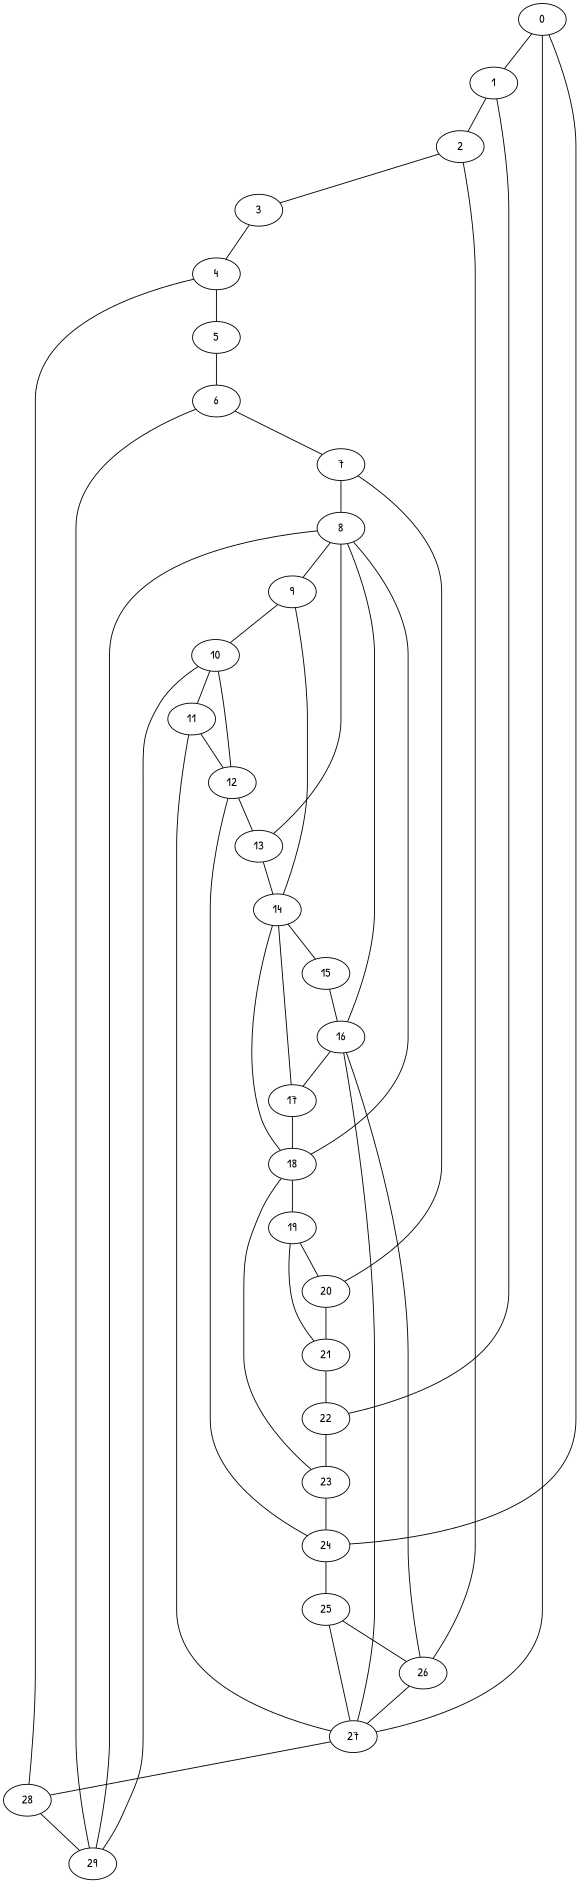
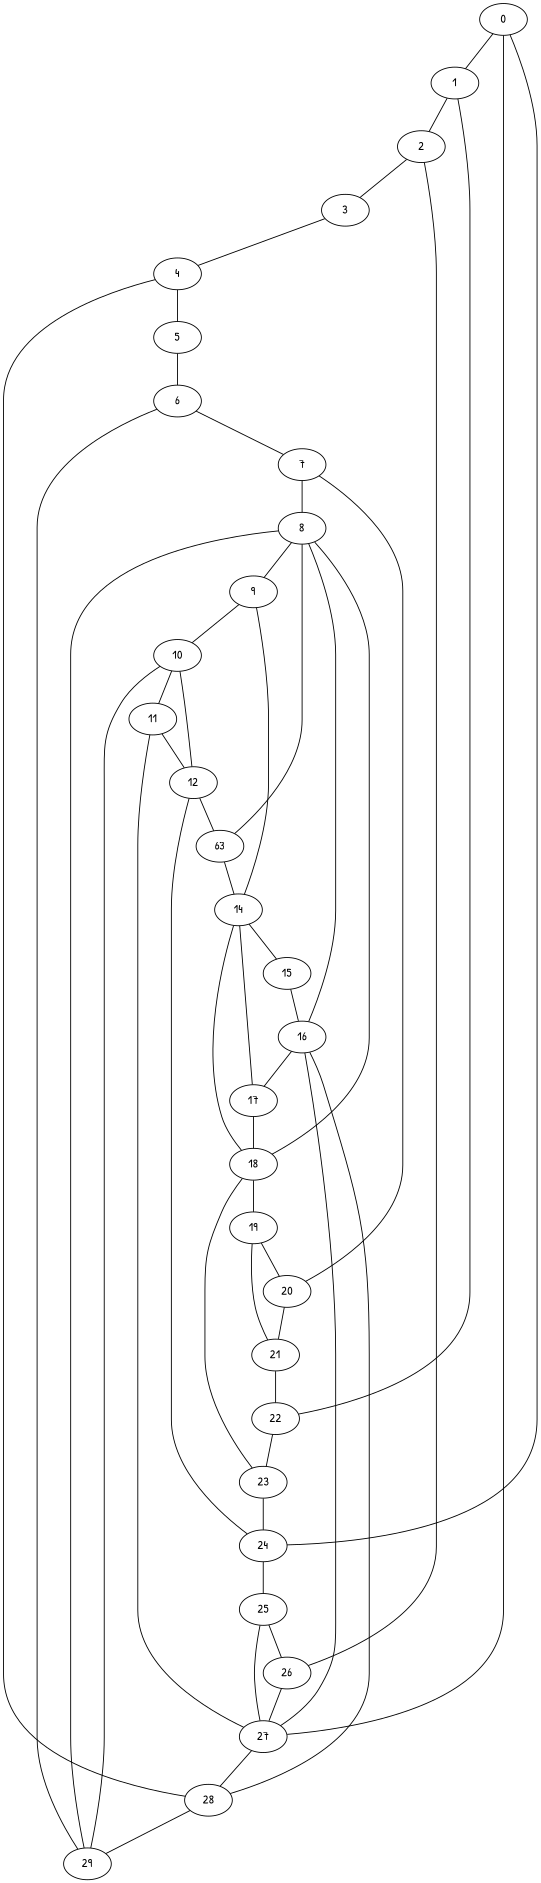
(259, 846) -> (220, 846)
(408, 1352) -> (369, 1457)
